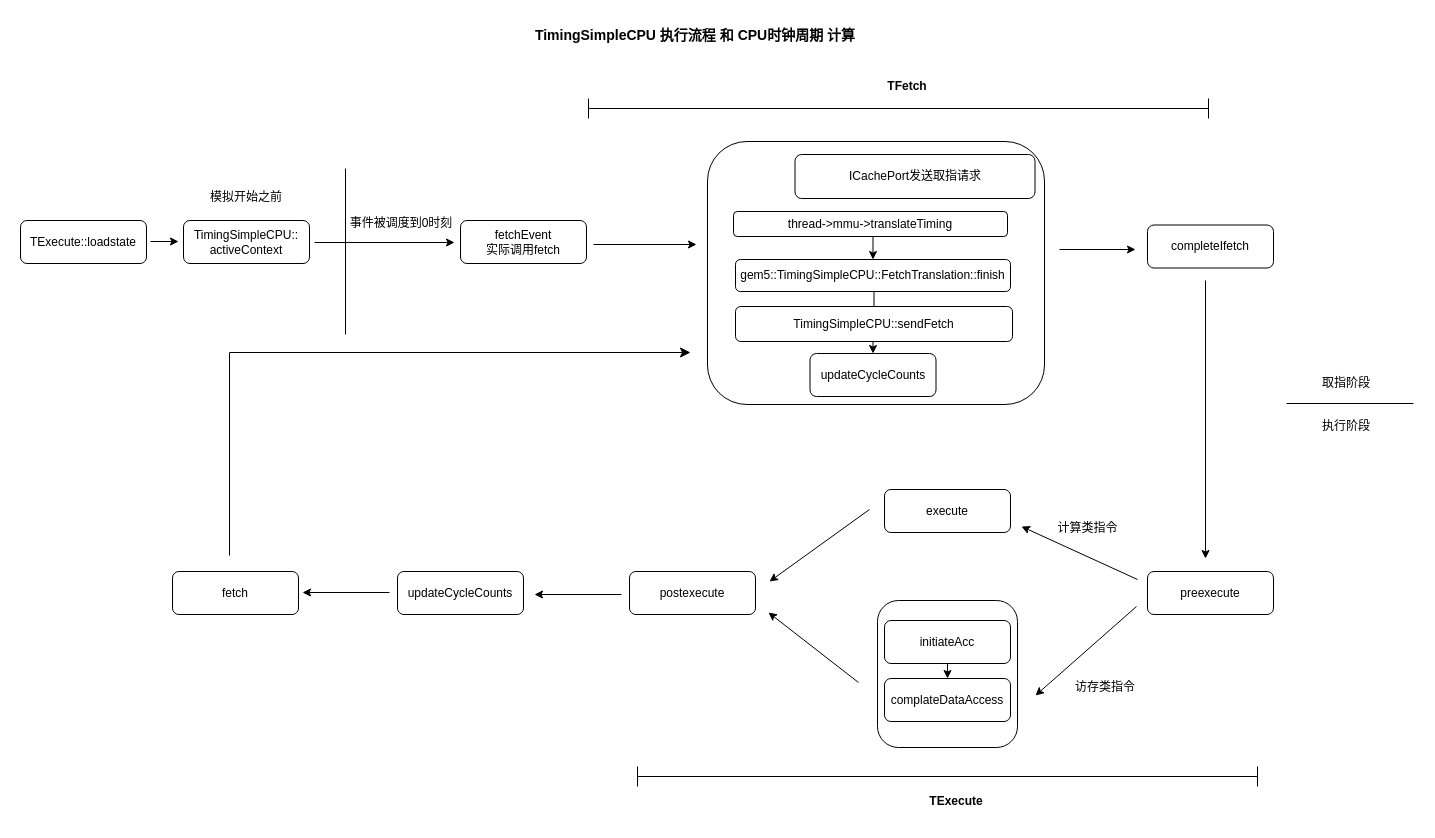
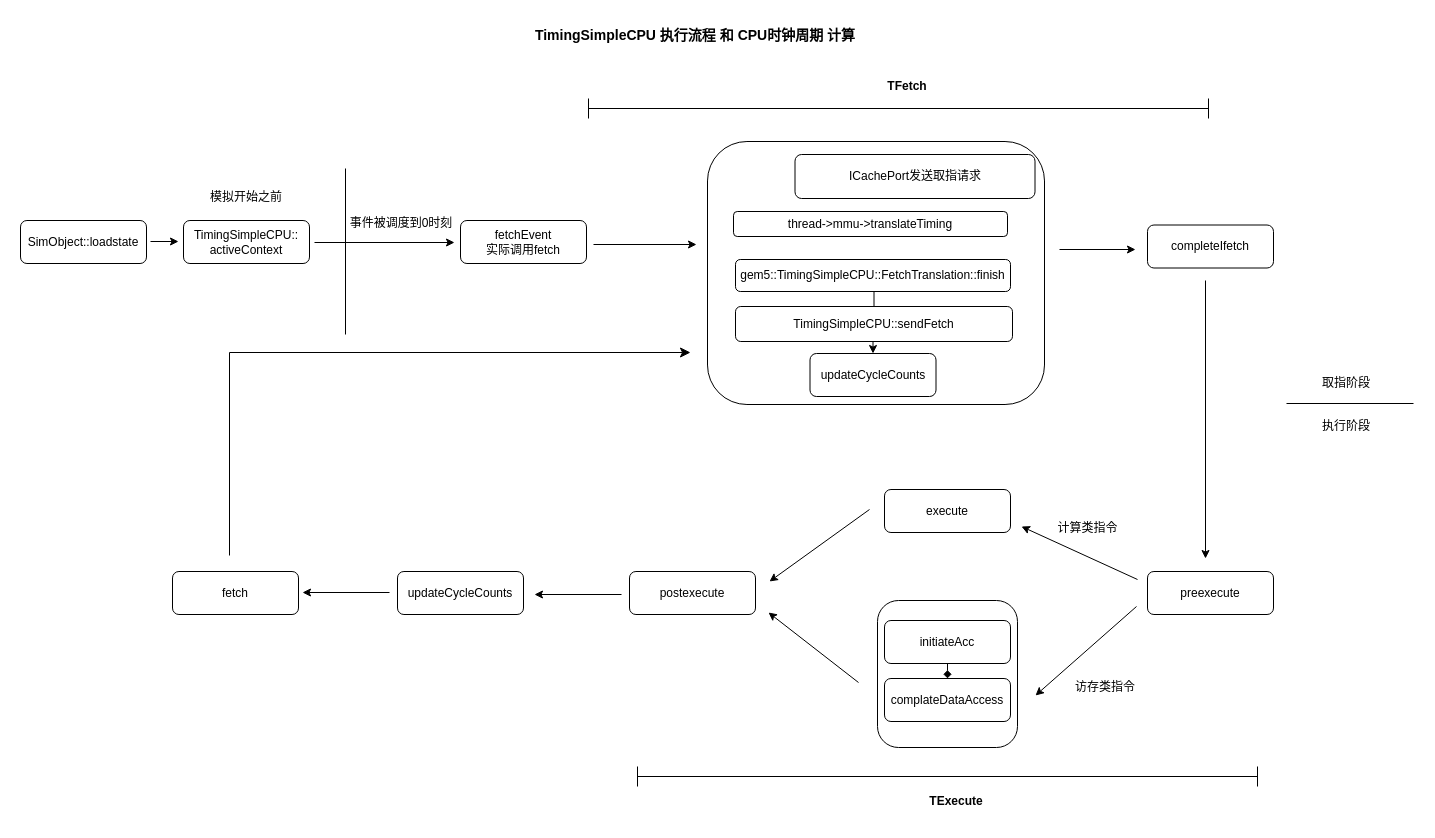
(84, 243) -> (84, 243)
(873, 244) -> none
(948, 670) -> (948, 669)
